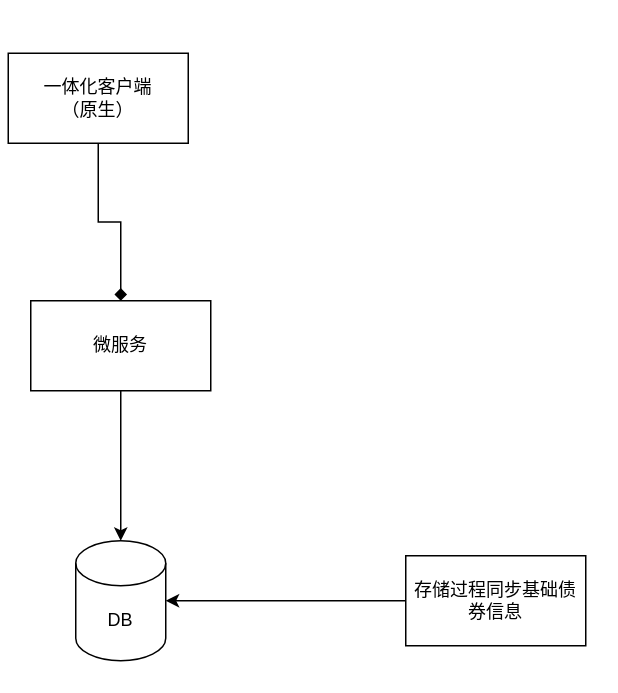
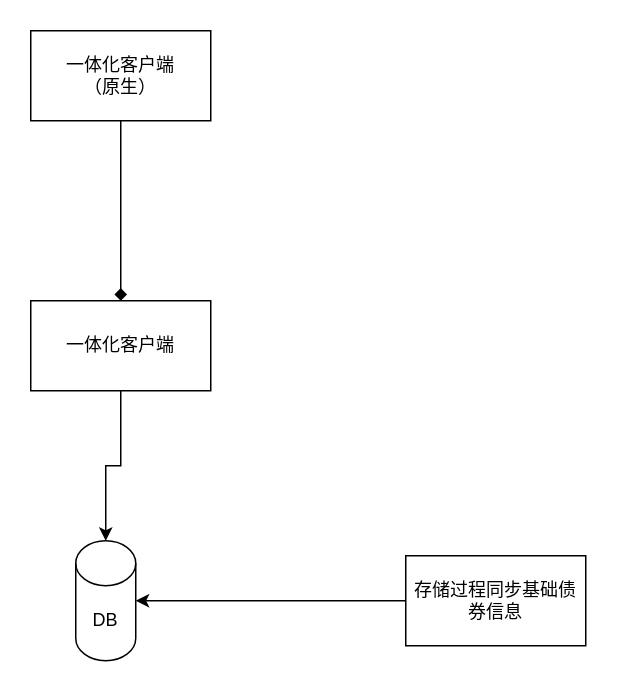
(98, 98) -> (121, 76)
(121, 346) -> (121, 346)
(121, 601) -> (106, 601)
